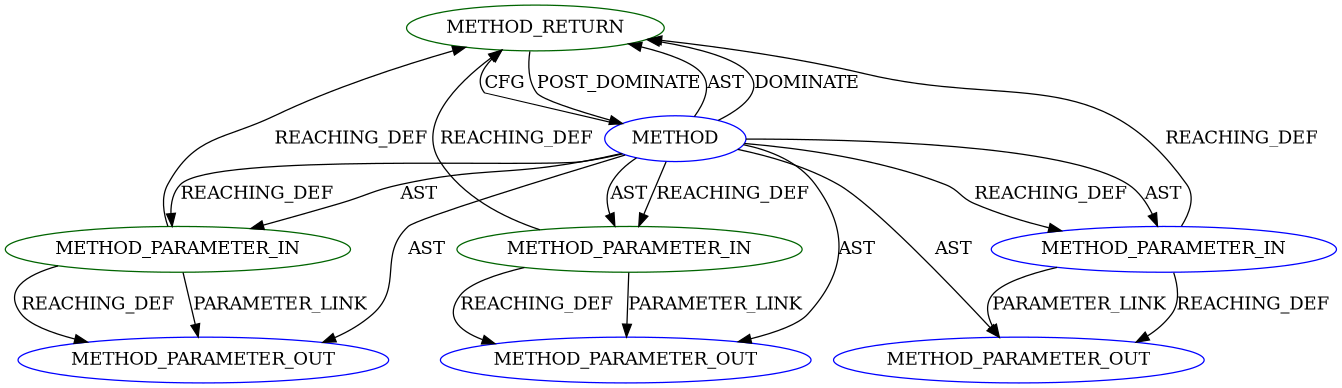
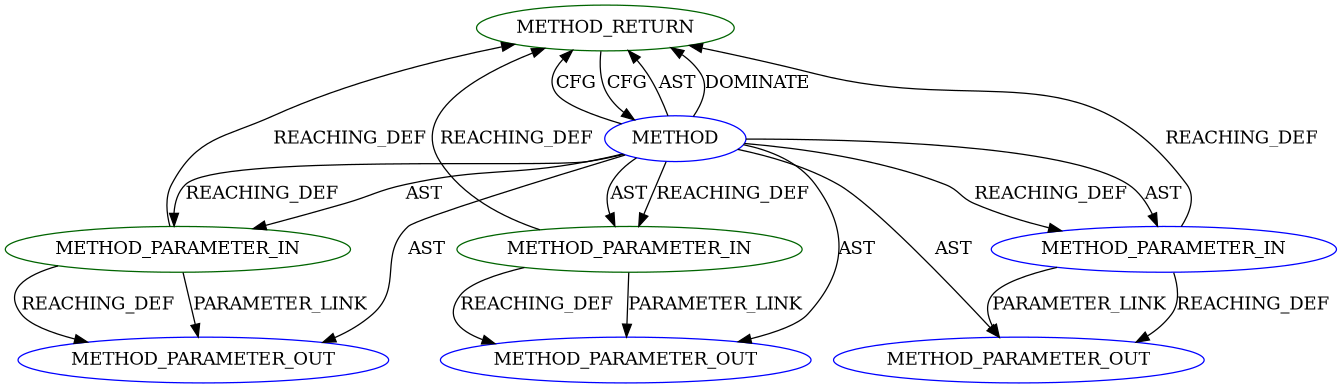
(619, 83) -> (627, 83)
